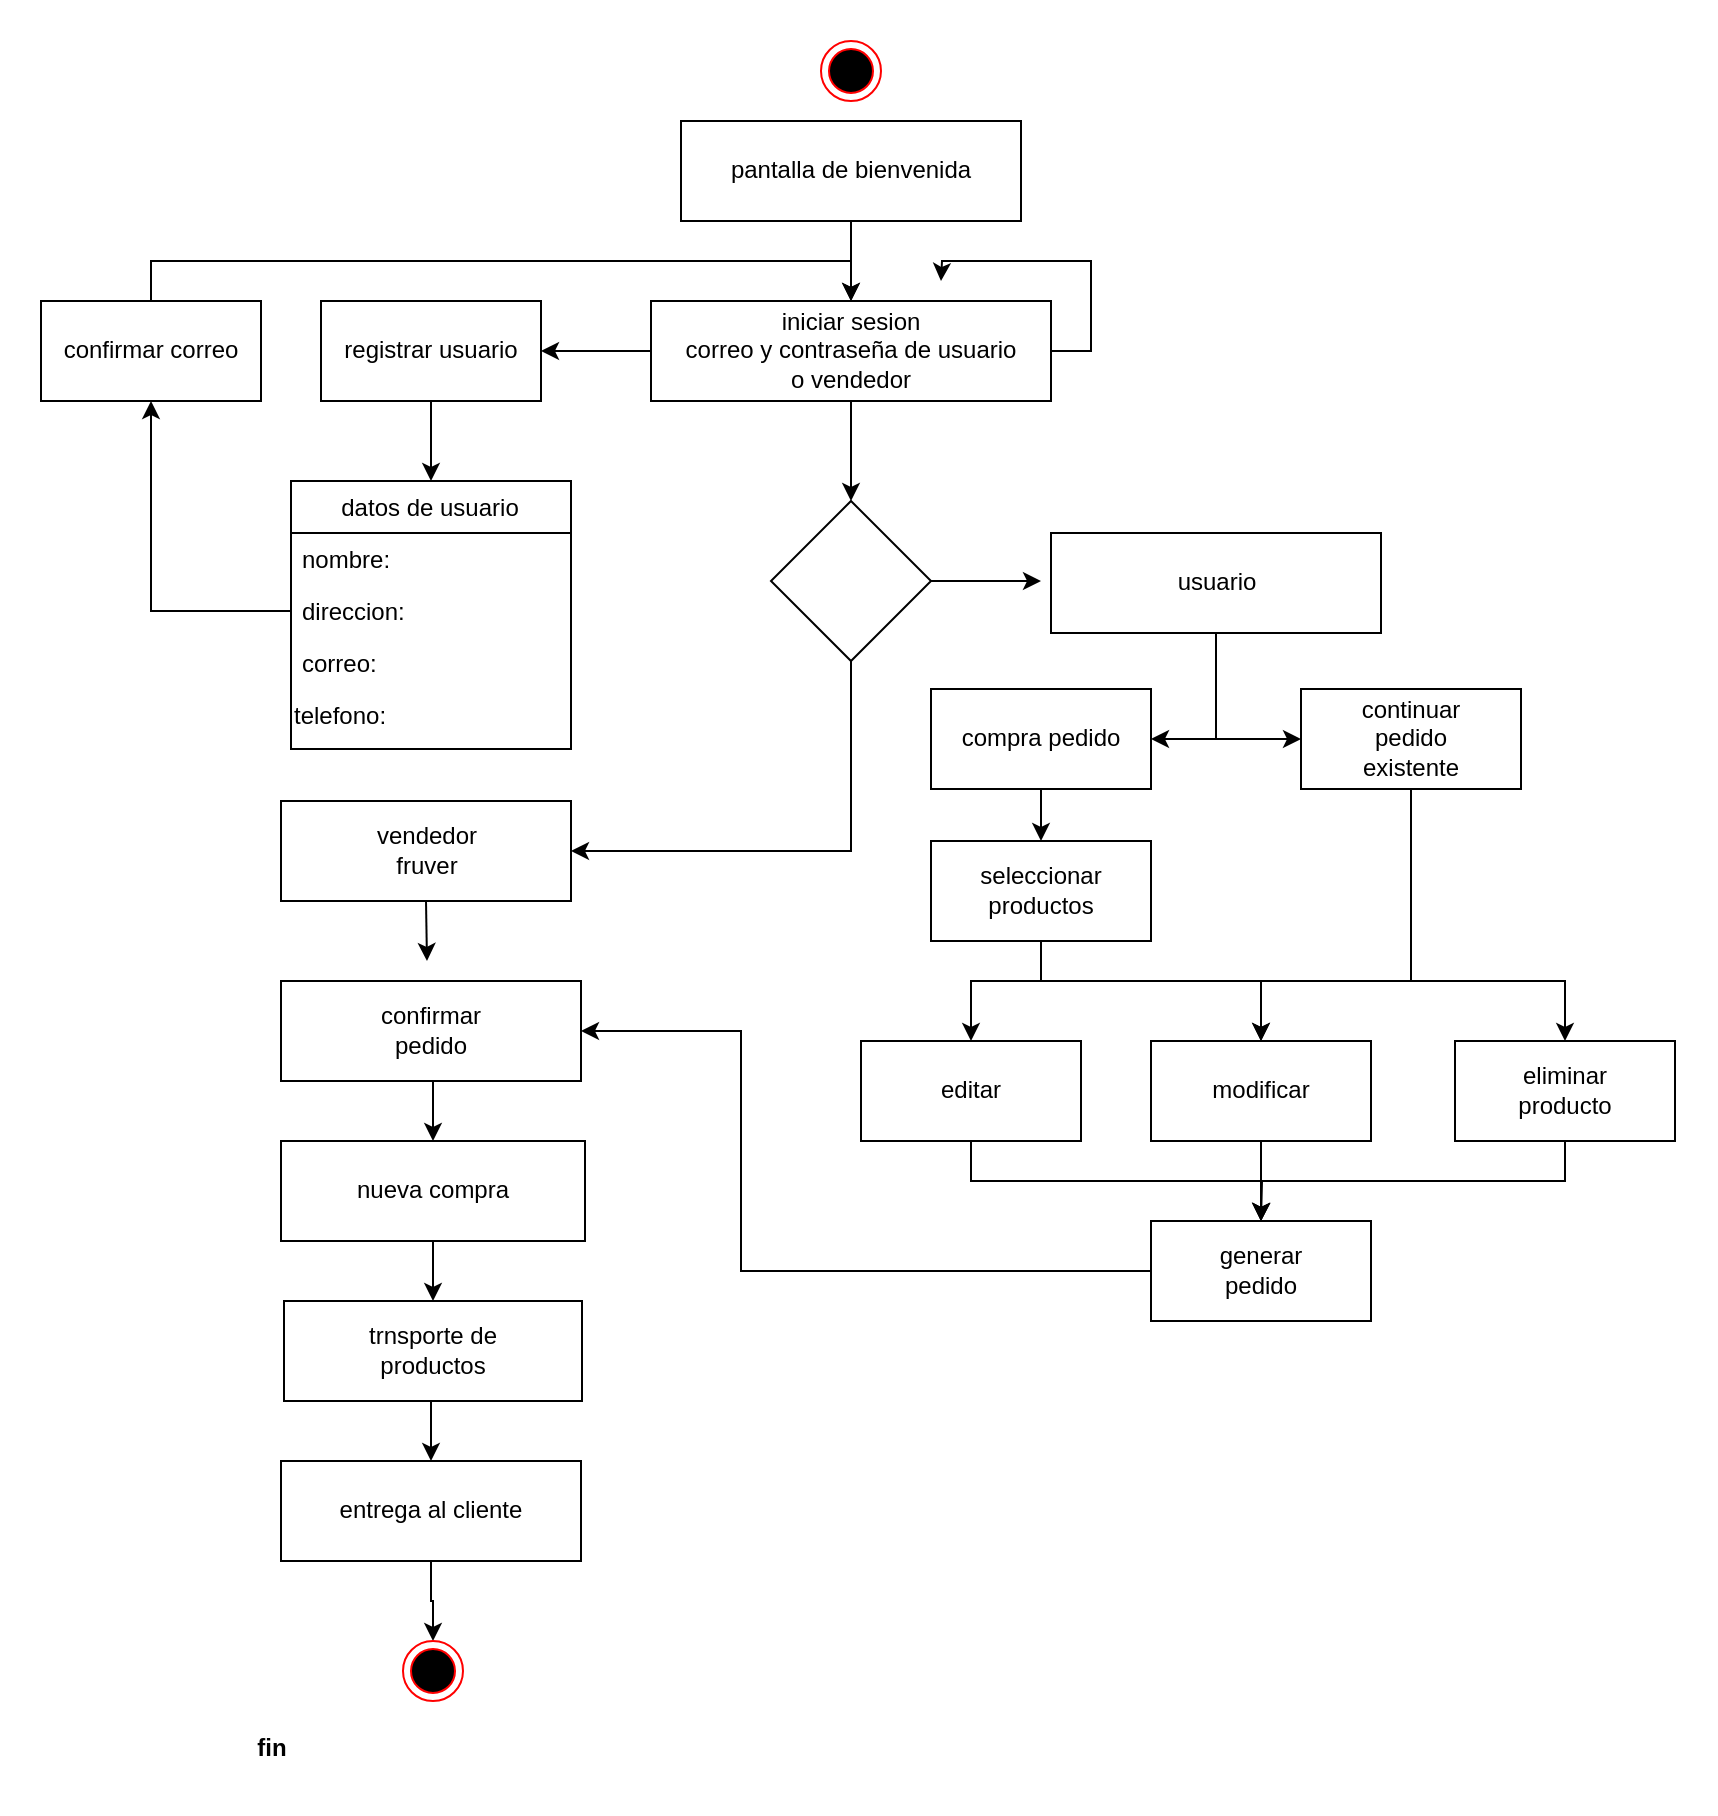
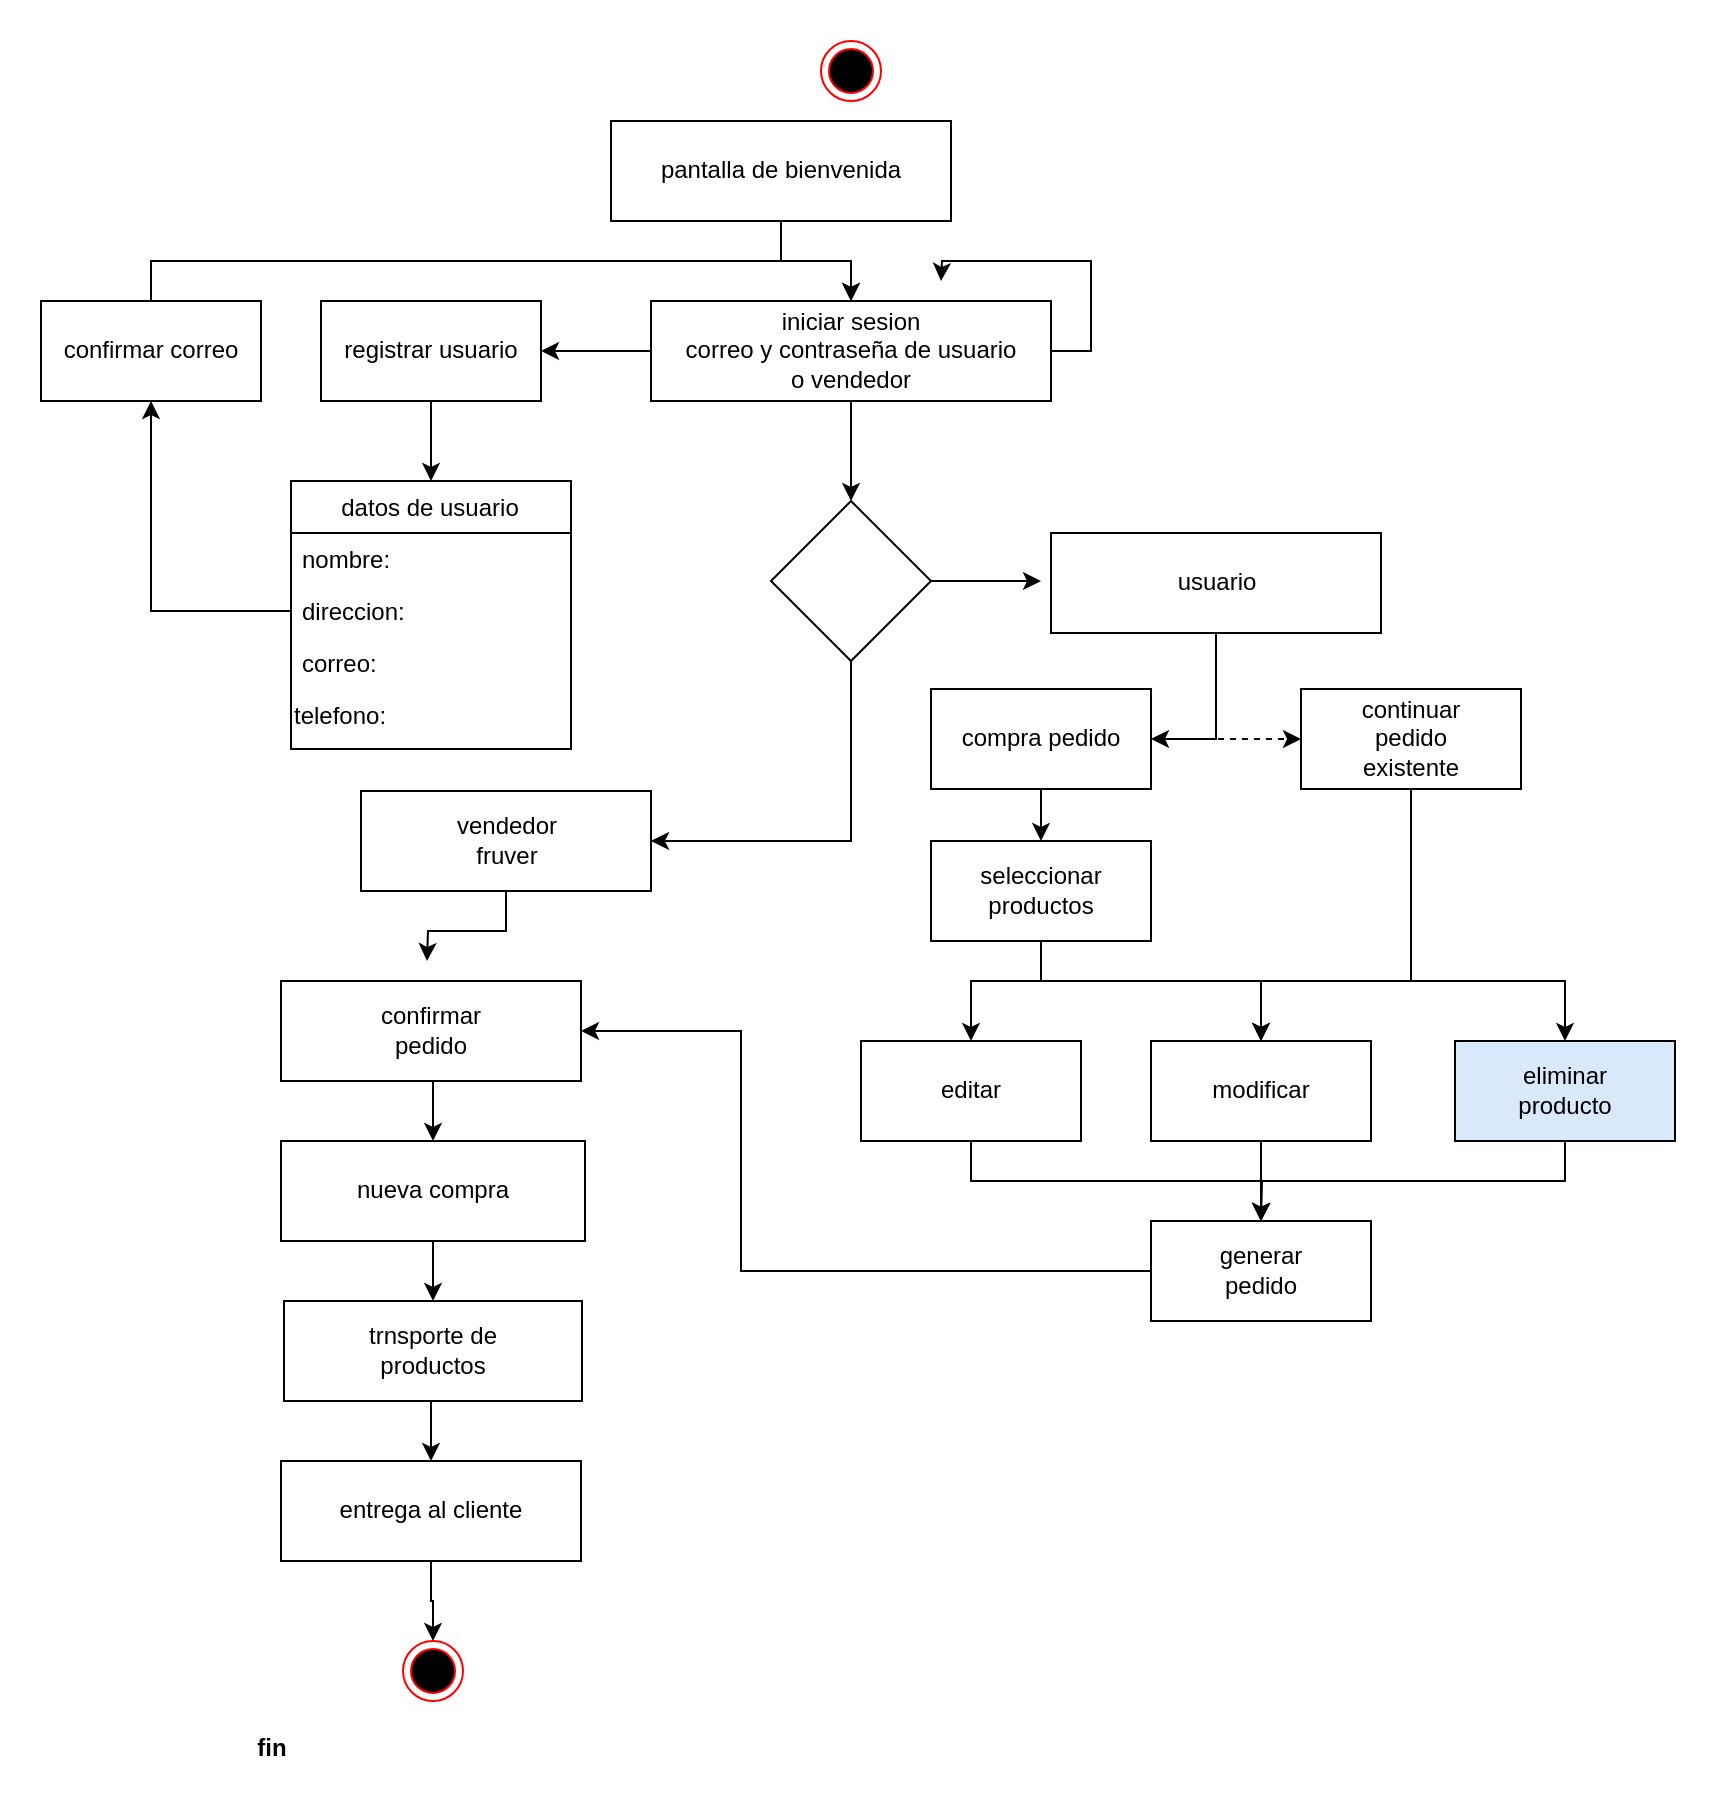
(851, 171) -> (781, 171)
(1255, 739) -> (1255, 739)
(426, 851) -> (506, 841)
(1565, 1091) -> (1565, 1091)
